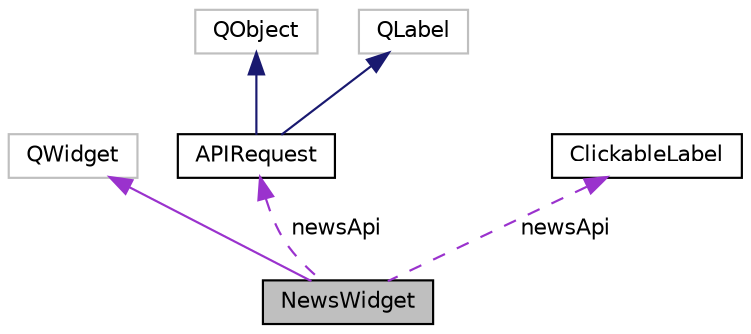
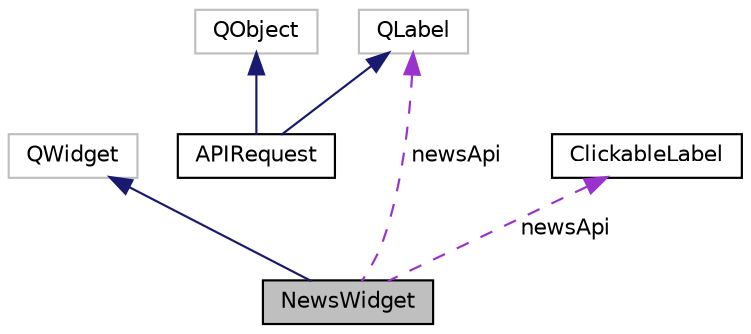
(220, 234) -> (220, 234)
(287, 245) -> (399, 181)
